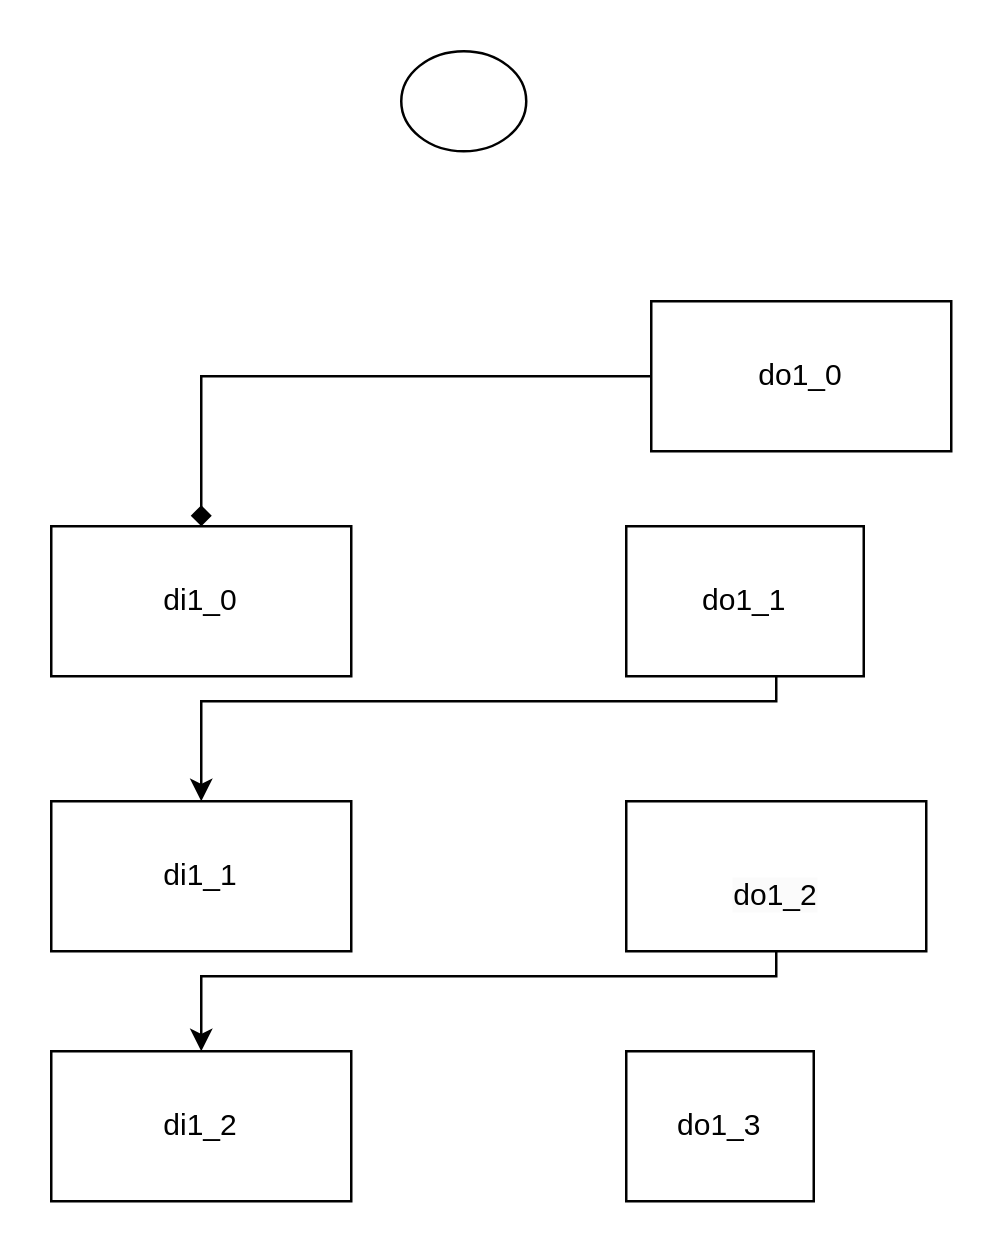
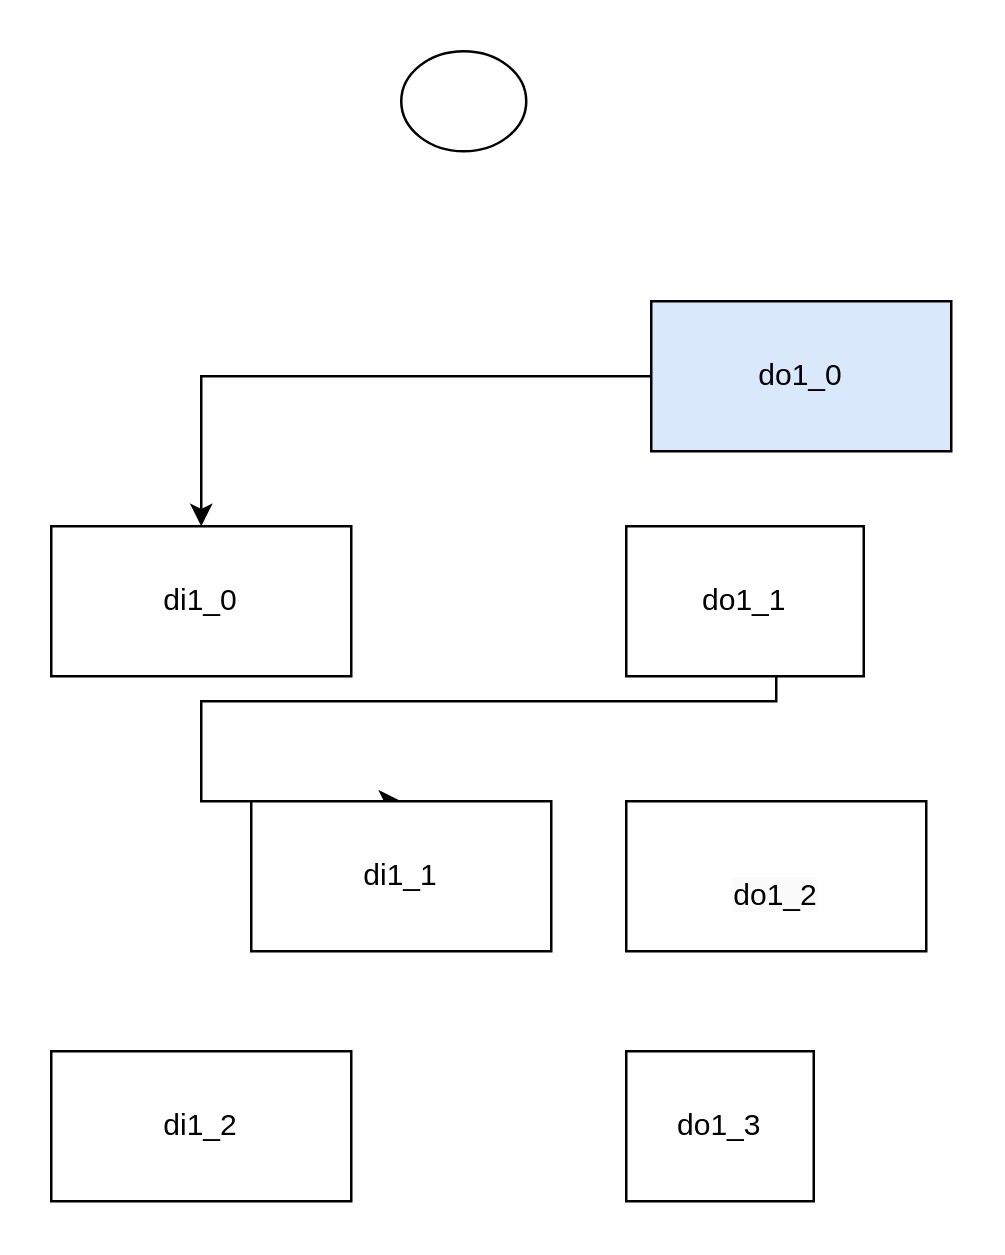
(801, 376) -> (801, 376)
(201, 506) -> (201, 507)
(201, 876) -> (401, 876)
(472, 976) -> none
